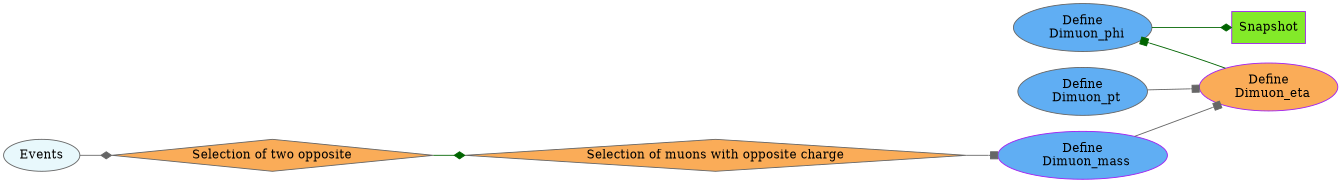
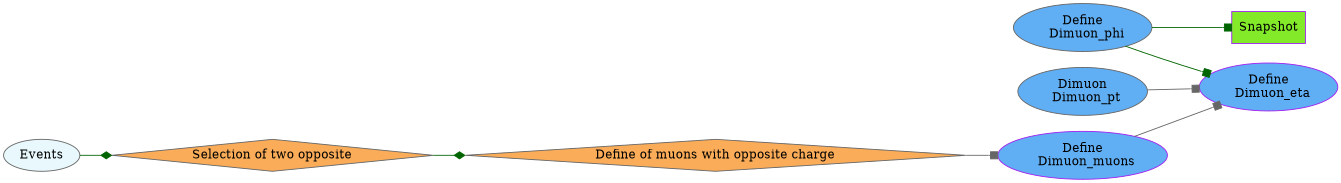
(1187, 28) -> (1187, 28)
(1188, 55) -> (1163, 59)
(1269, 87) -> (1269, 87)
(1083, 91) -> (1083, 91)
(90, 155) -> (90, 155)
(716, 155) -> (716, 155)
(1083, 155) -> (1083, 155)
